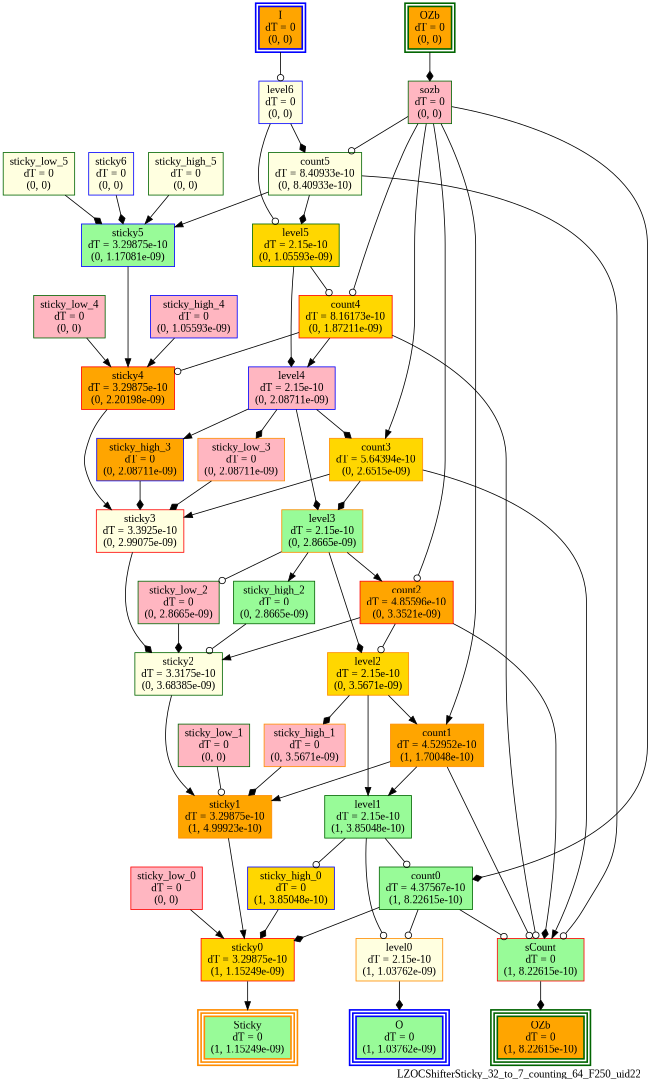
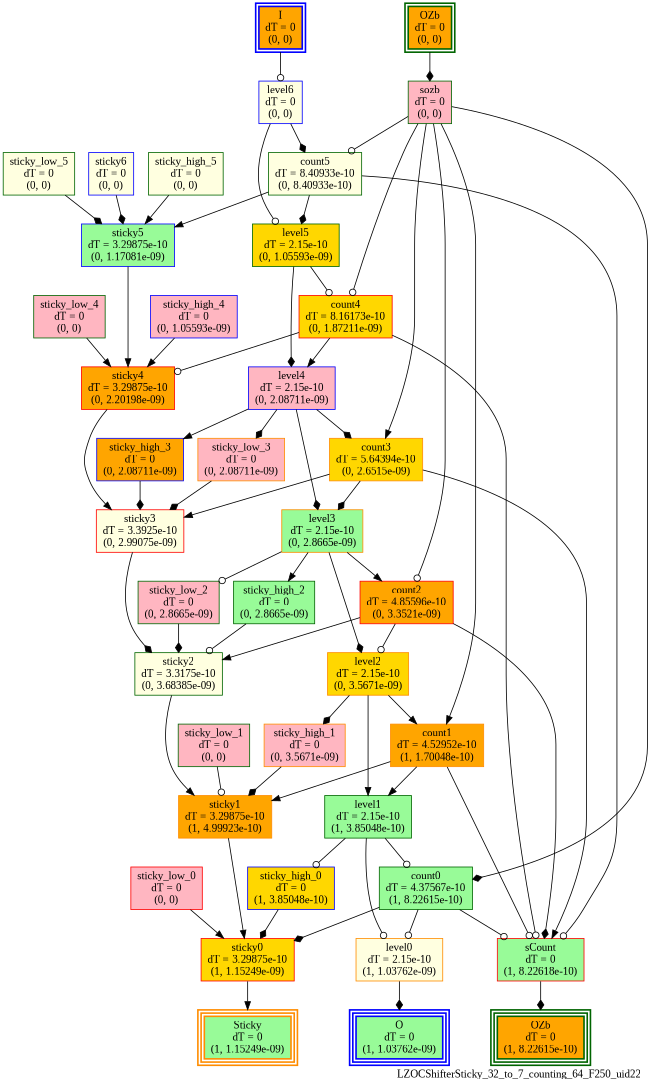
(541, 960) -> (541, 960)
